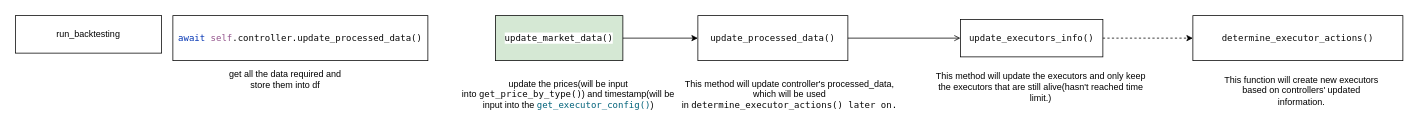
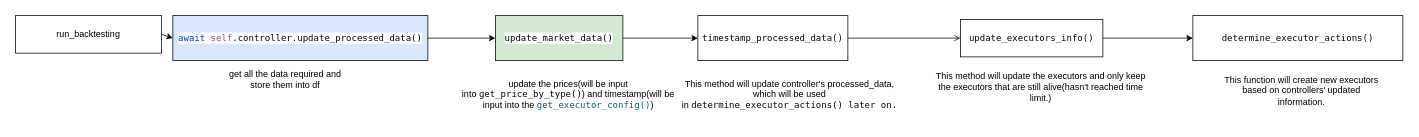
none -> (165, 35)
(300, 38) -> (300, 38)
none -> (489, 38)
(773, 38) -> (773, 38)
(1145, 38) -> (1145, 38)
